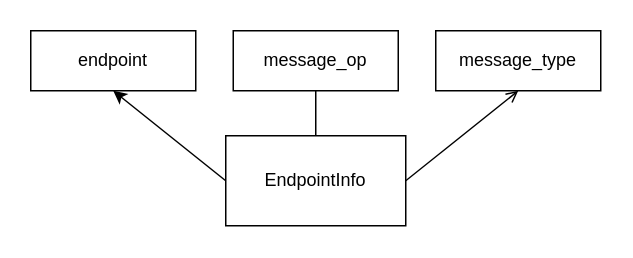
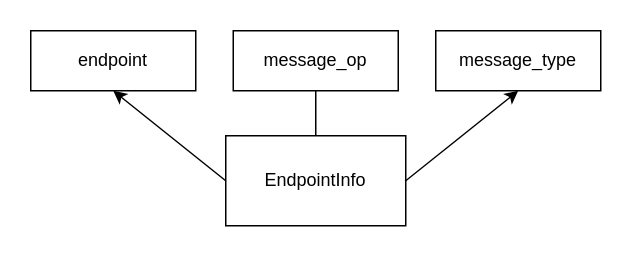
(511, 97) -> (509, 98)
